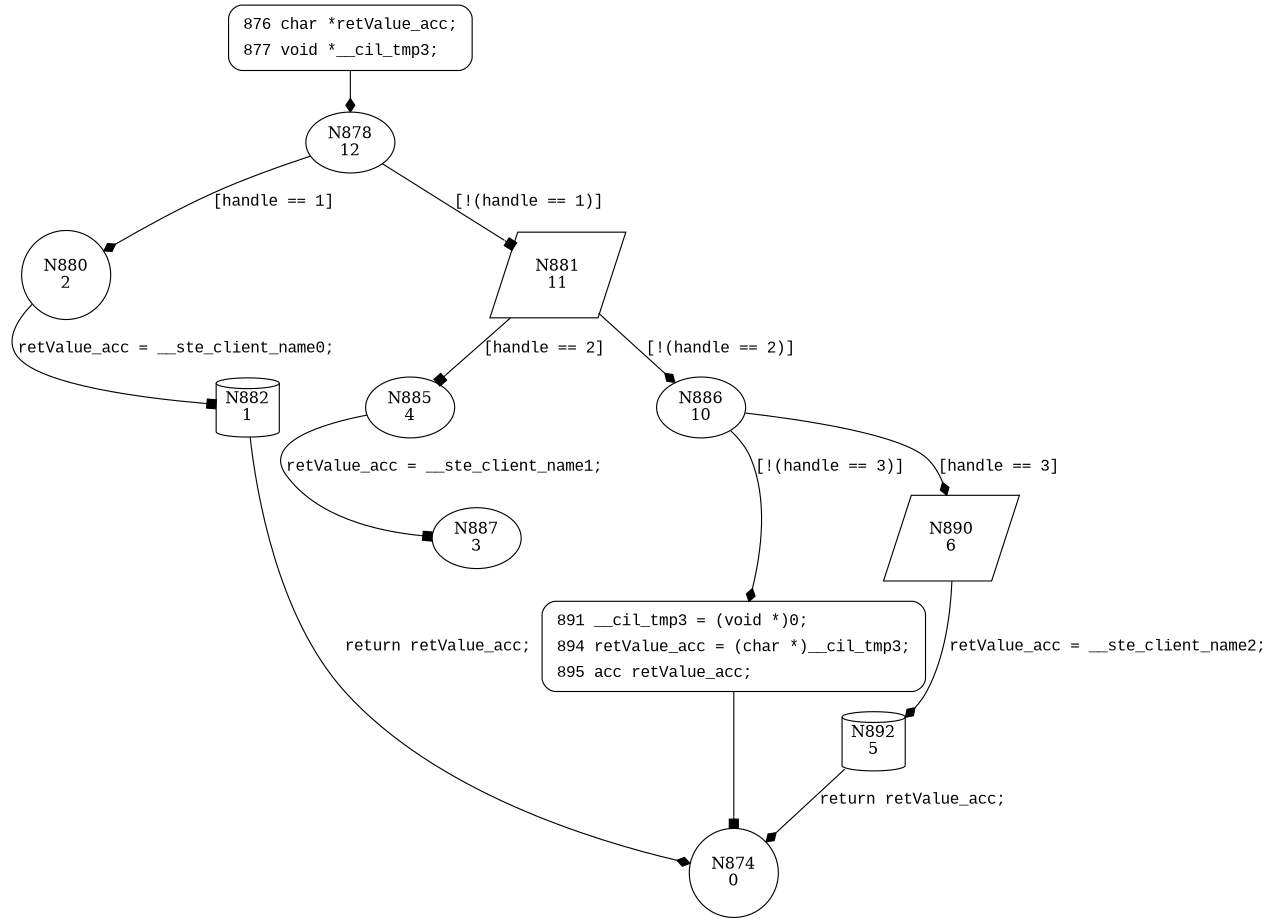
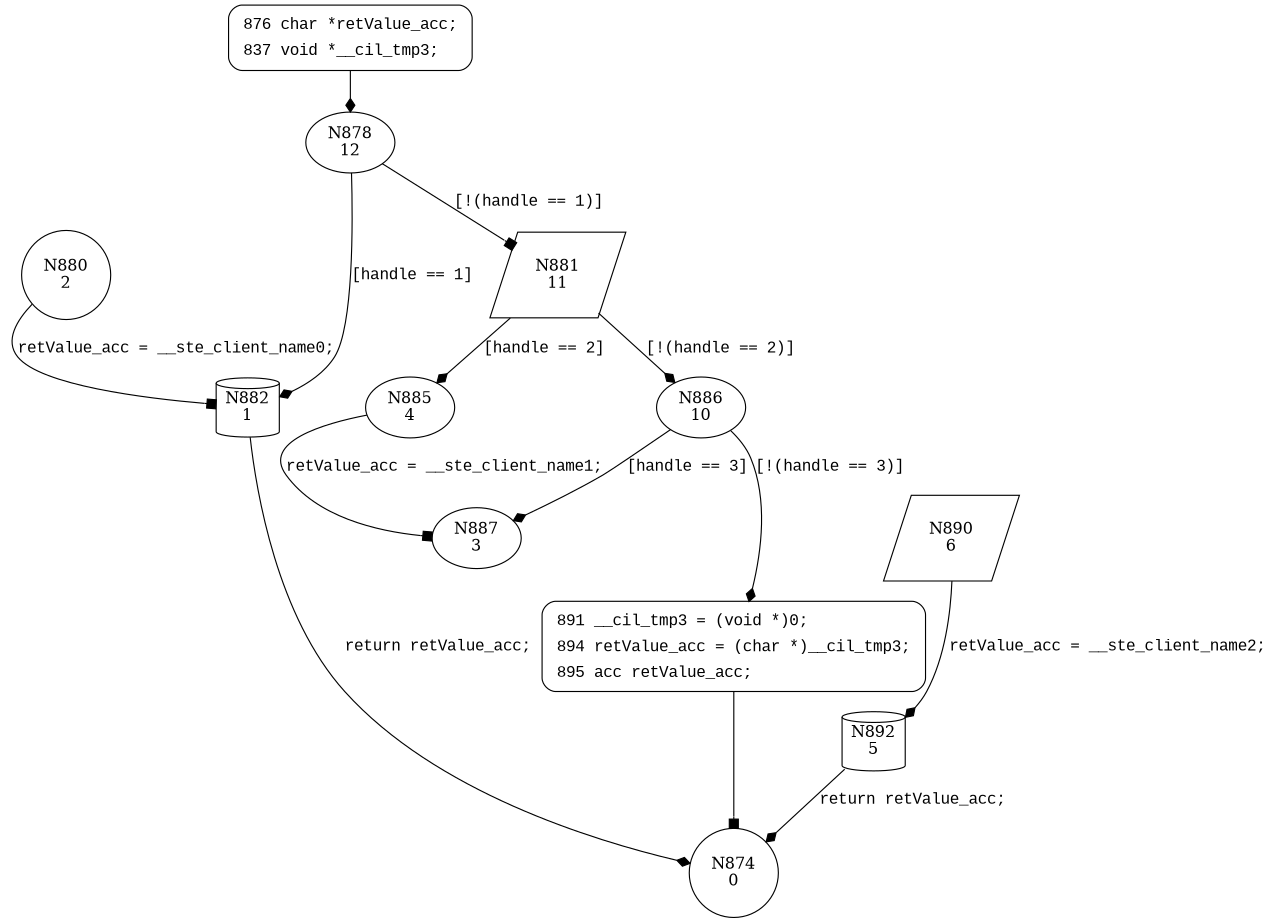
(257, 50) -> (257, 50)
(210, 194) -> (349, 293)
(478, 347) -> (478, 347)
(853, 430) -> (600, 476)
